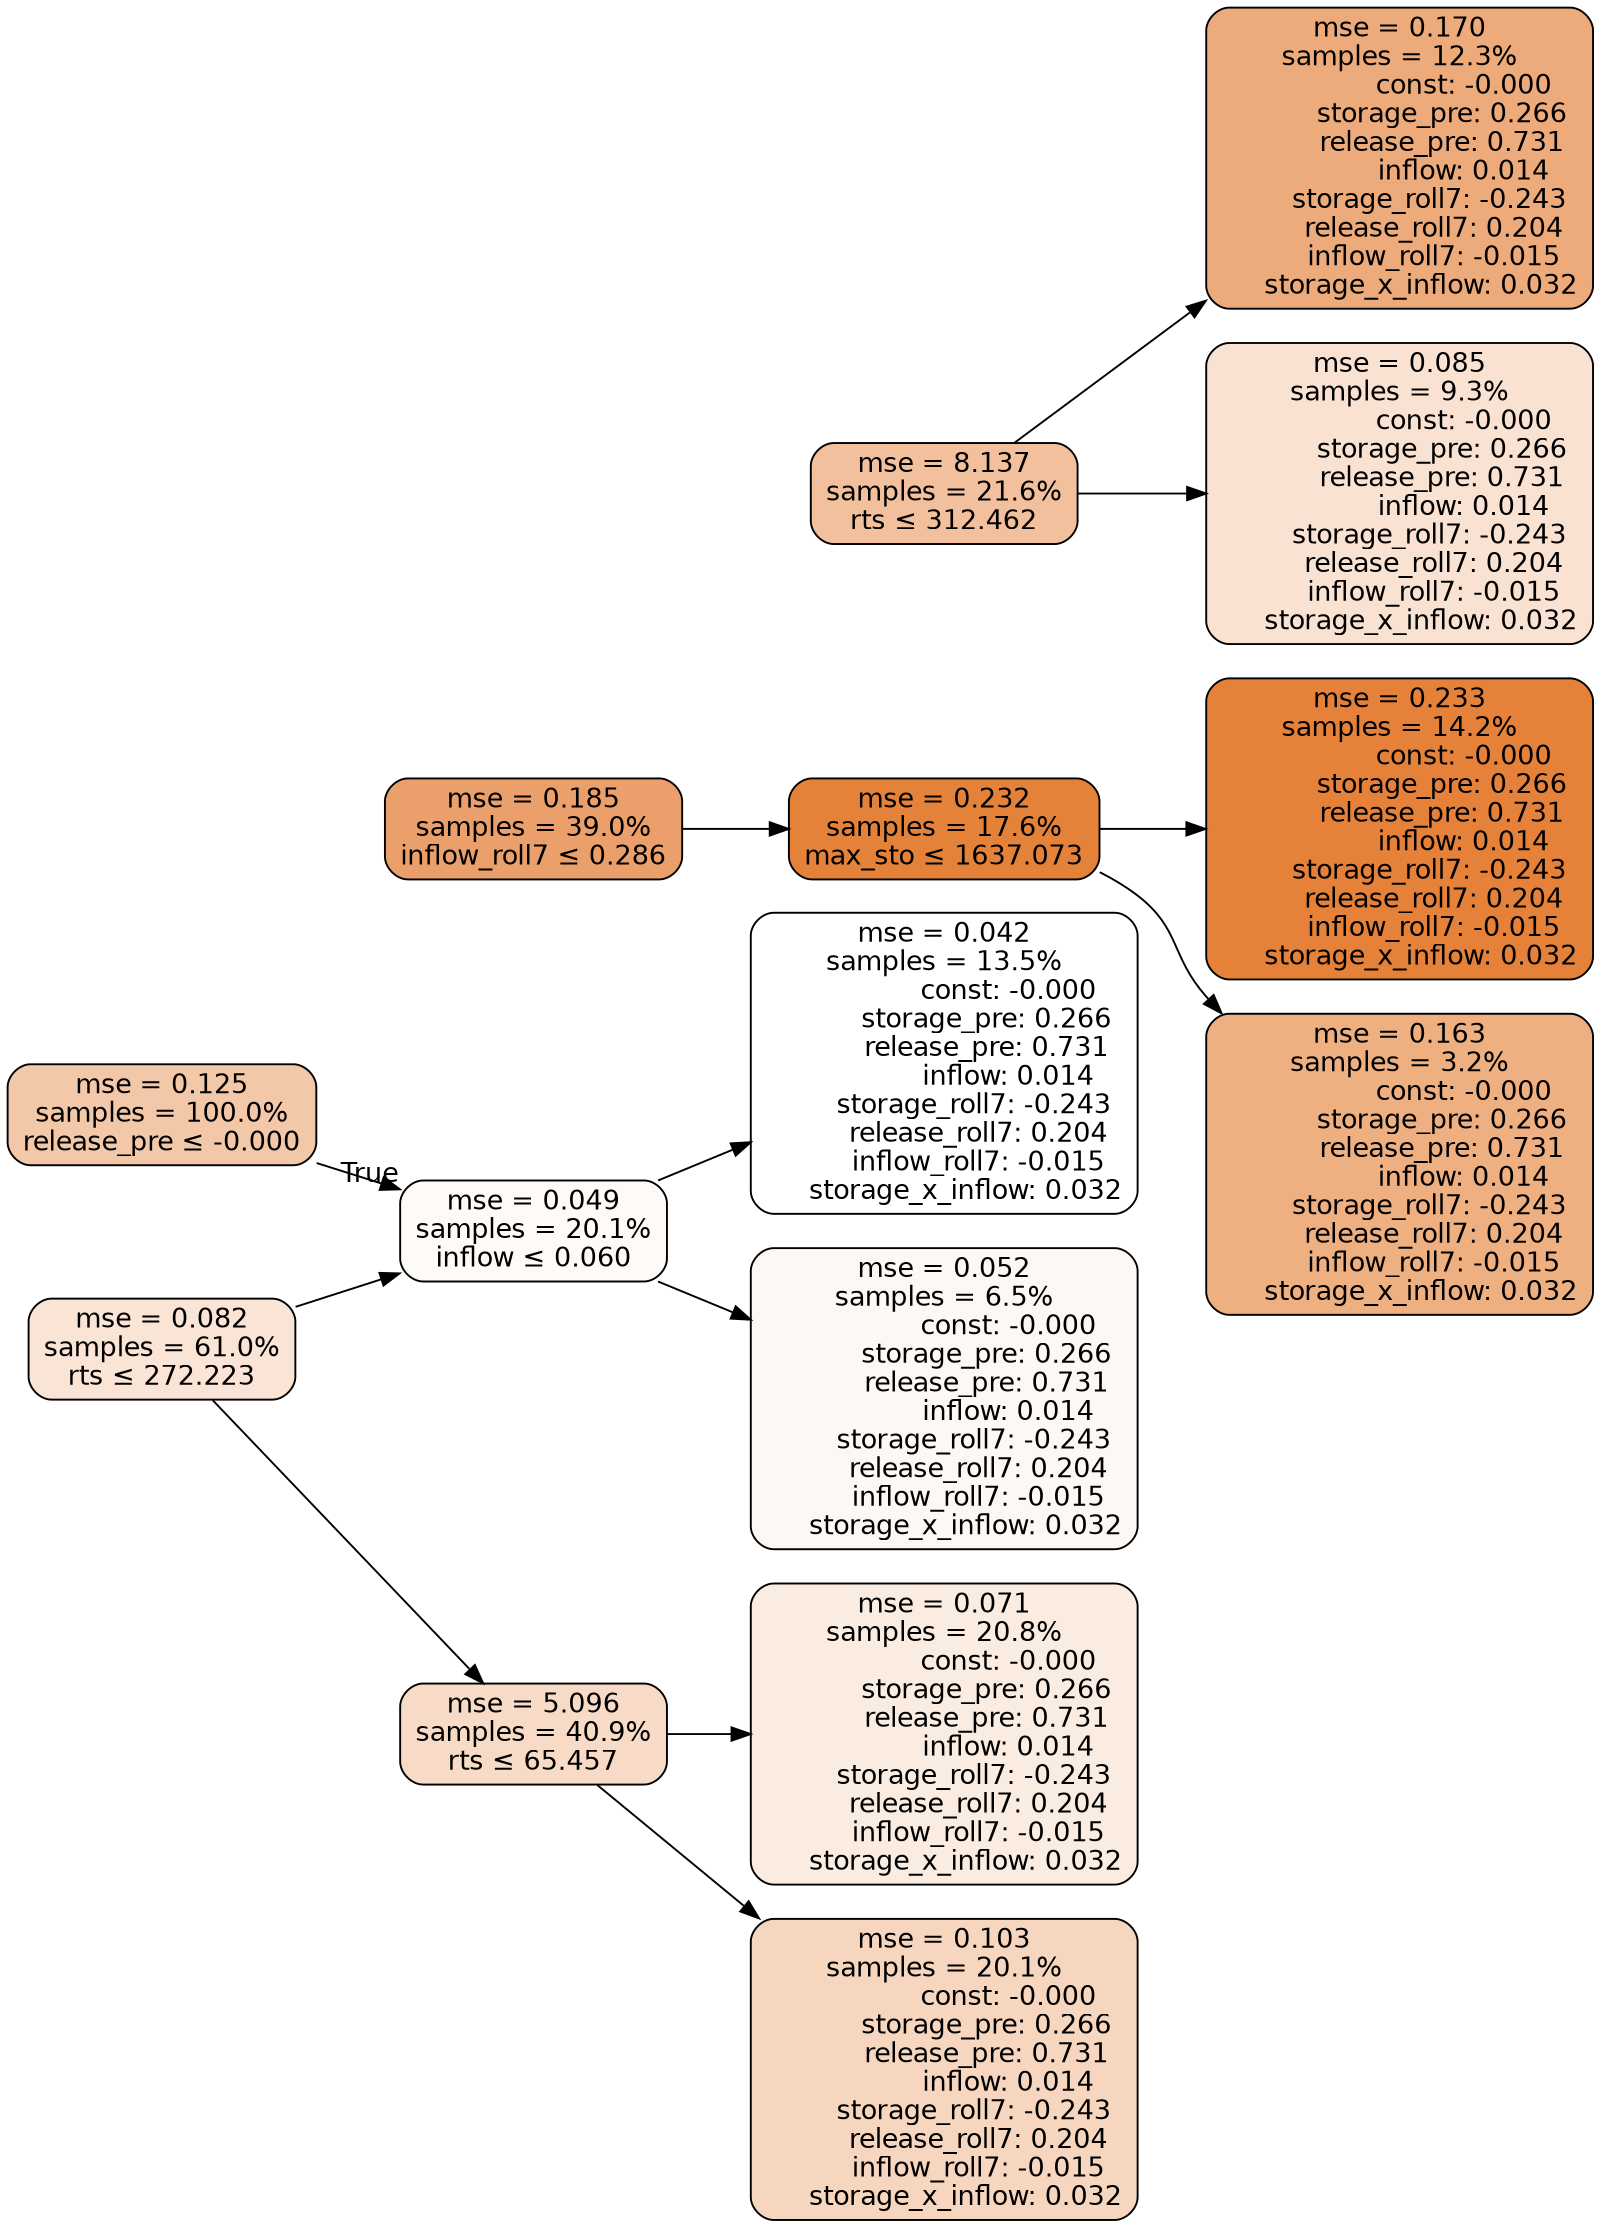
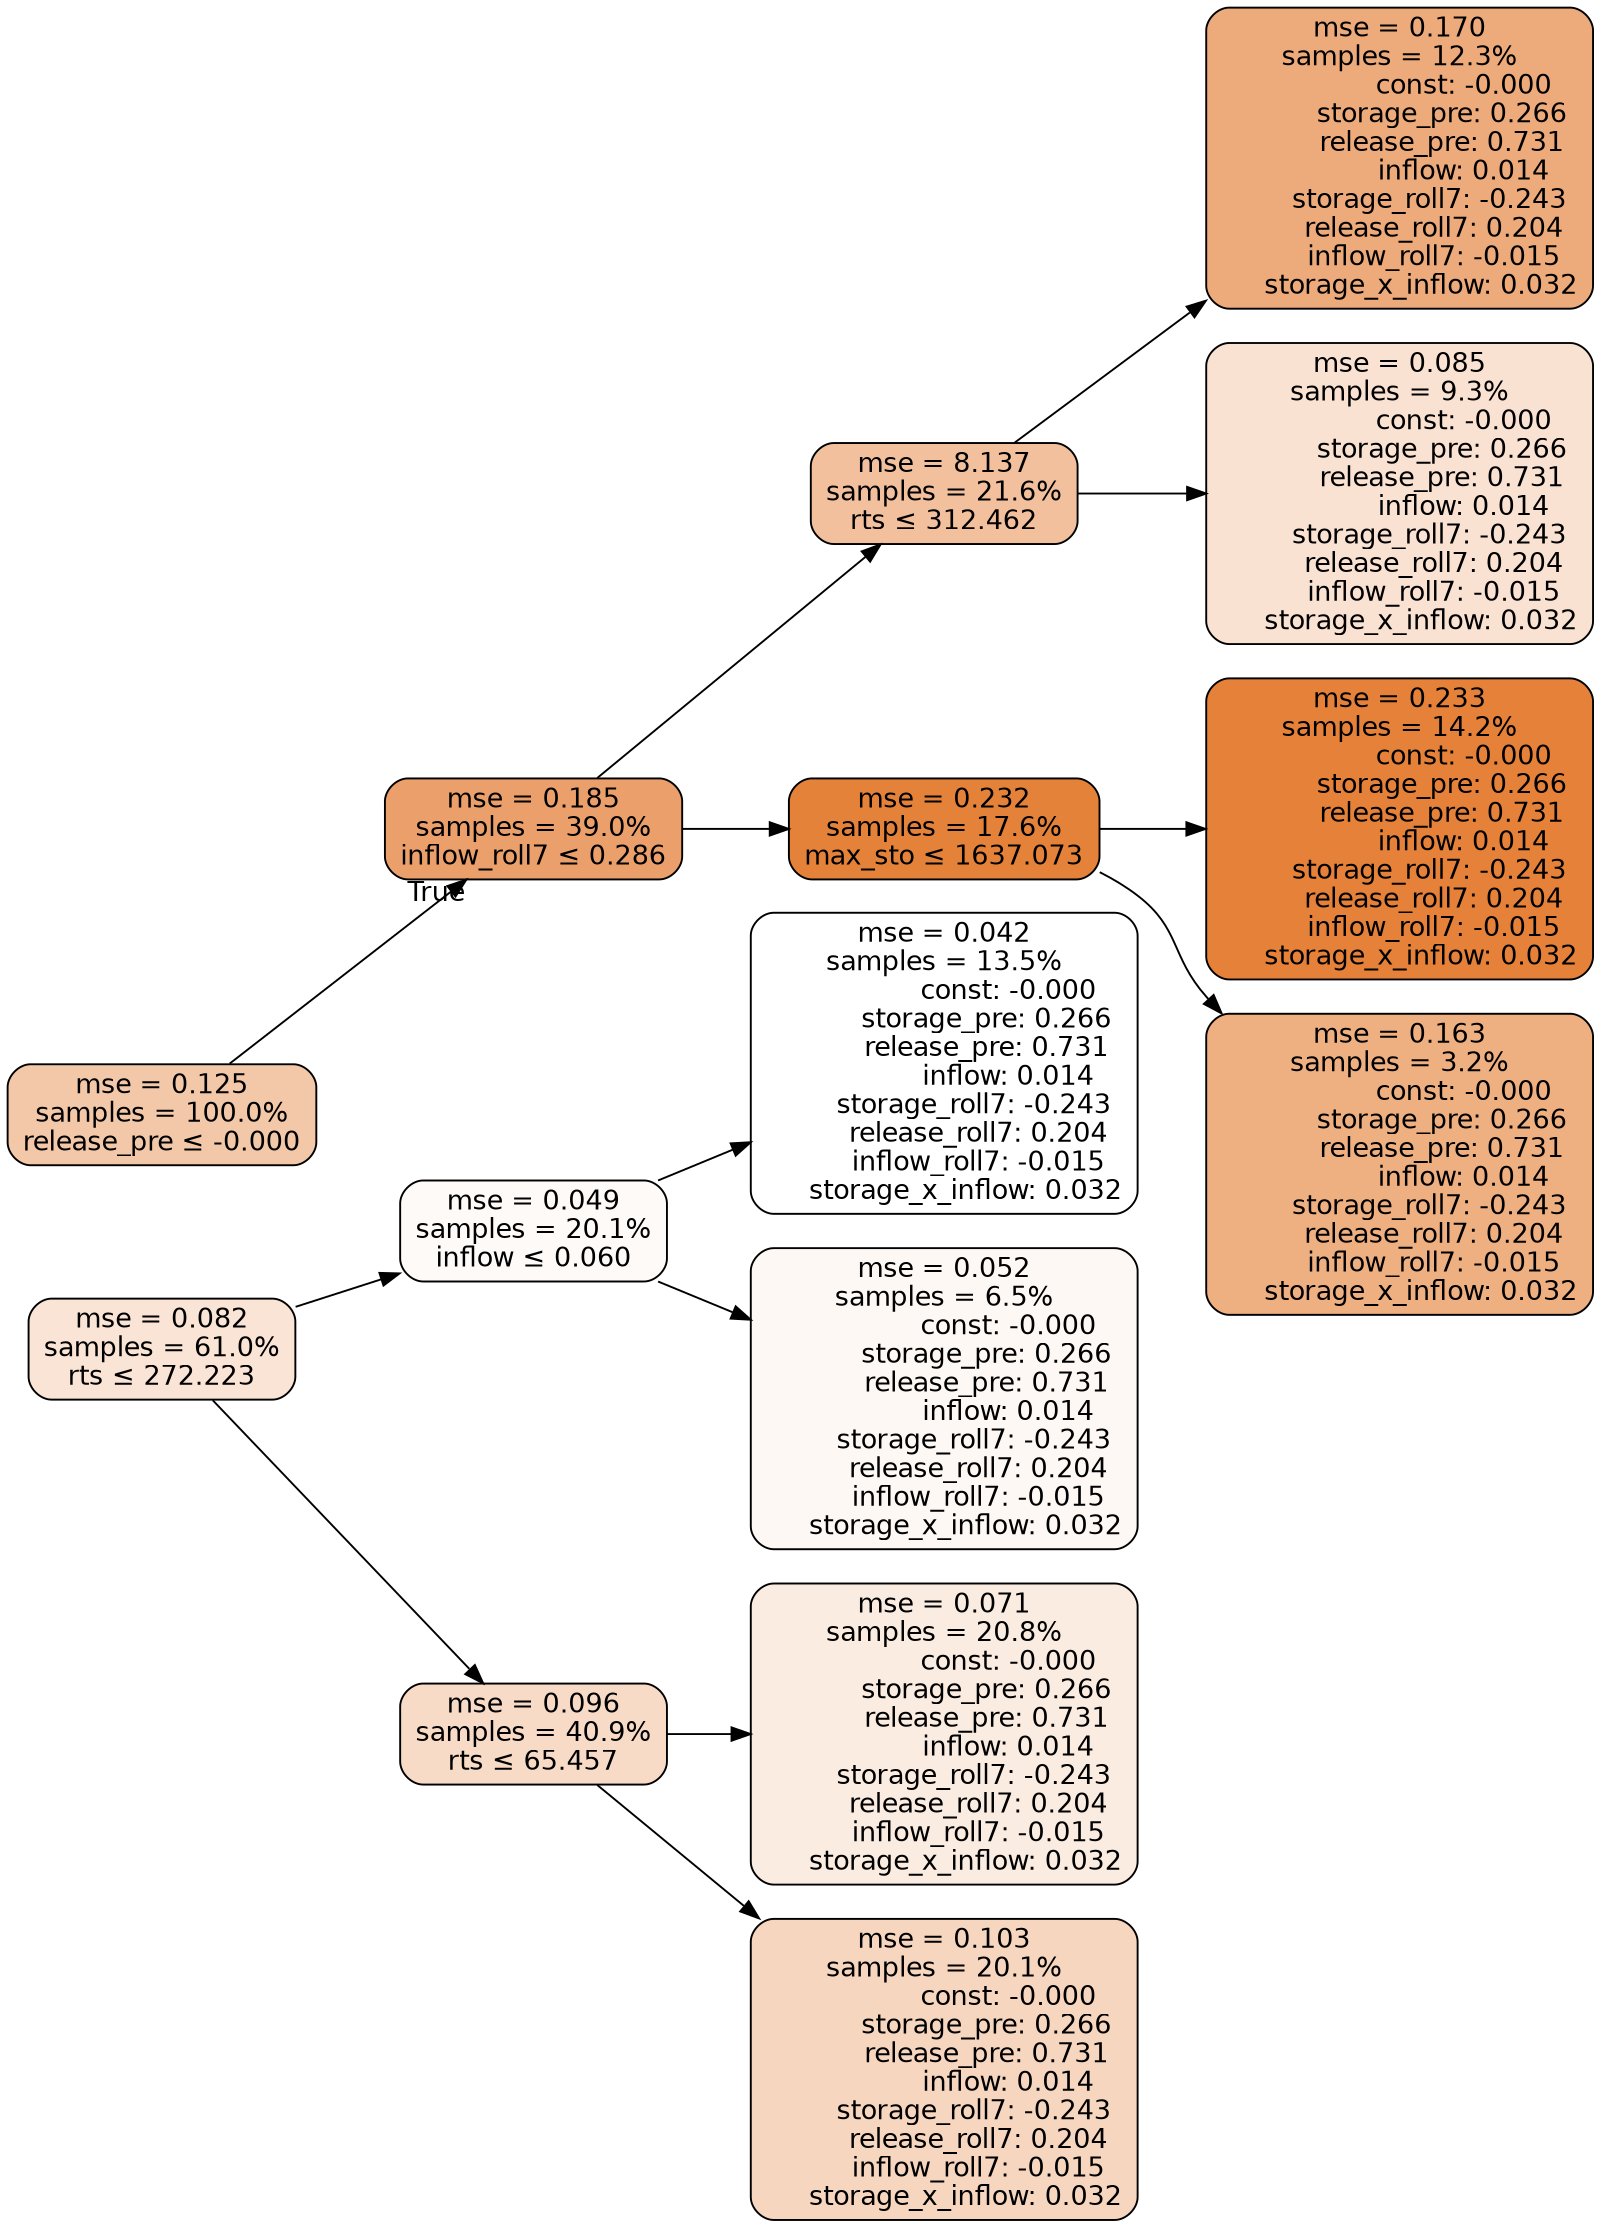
none -> (731, 667)
(349, 1173) -> (340, 978)
(534, 1734) -> (534, 1734)
